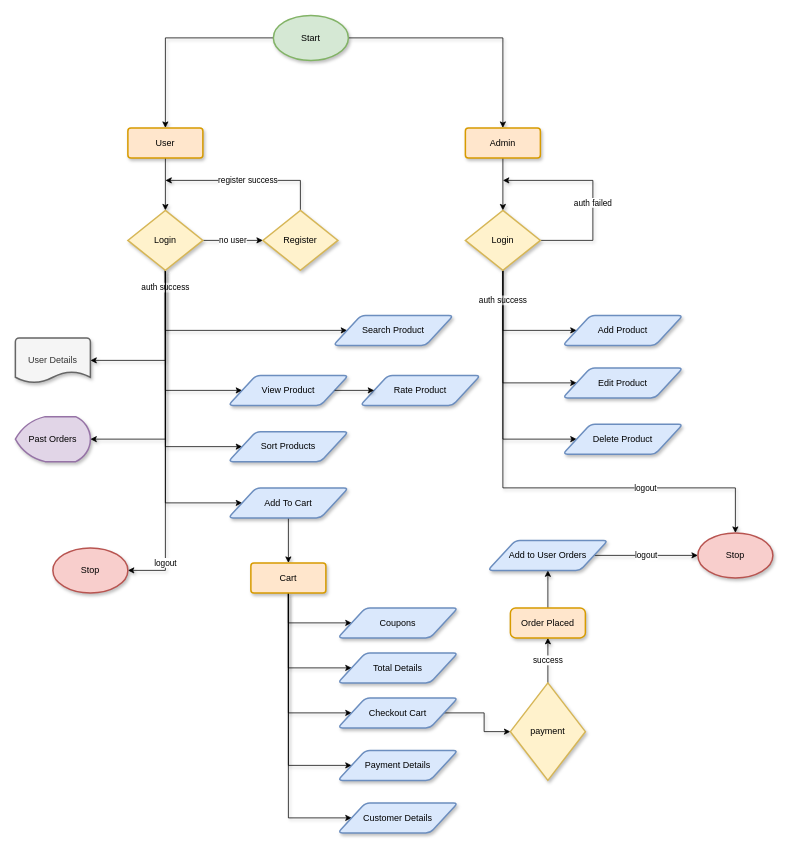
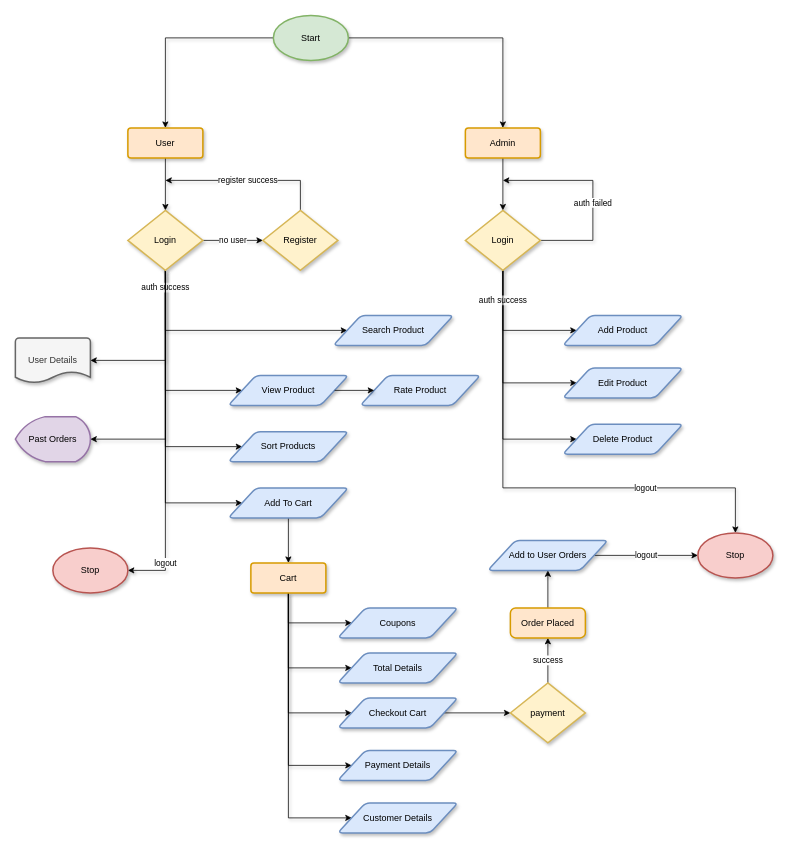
(548, 732) -> (548, 713)
